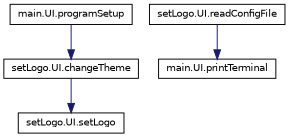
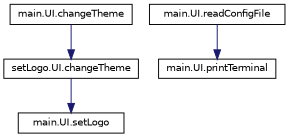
(71, 14) -> (71, 14)
(217, 14) -> (217, 14)
(71, 123) -> (71, 123)
